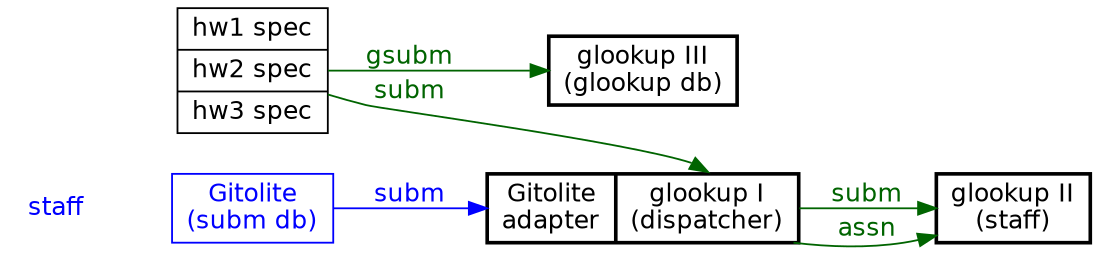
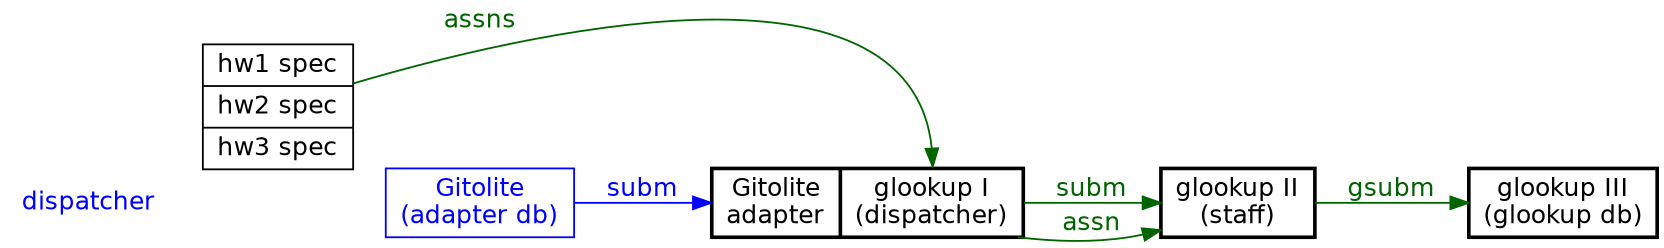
(429, 71) -> (1382, 203)
(410, 91) -> (480, 21)
(56, 208) -> (89, 203)
(253, 208) -> (480, 203)
